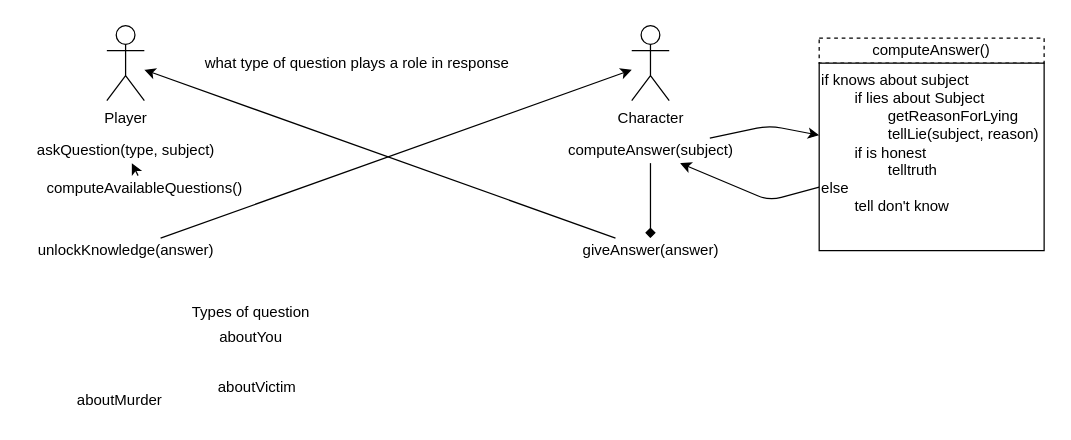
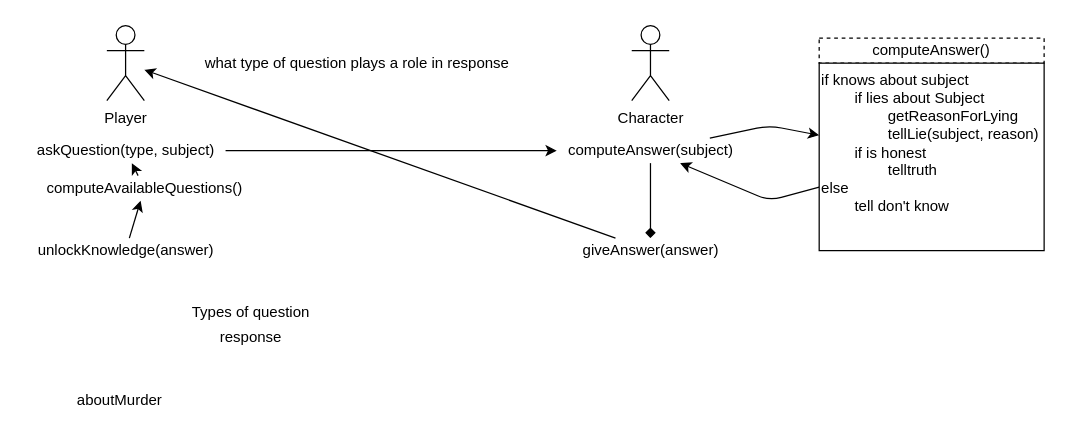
none -> (296, 151)
(280, 195) -> (134, 224)
(251, 338) -> (251, 338)
(257, 388) -> none
